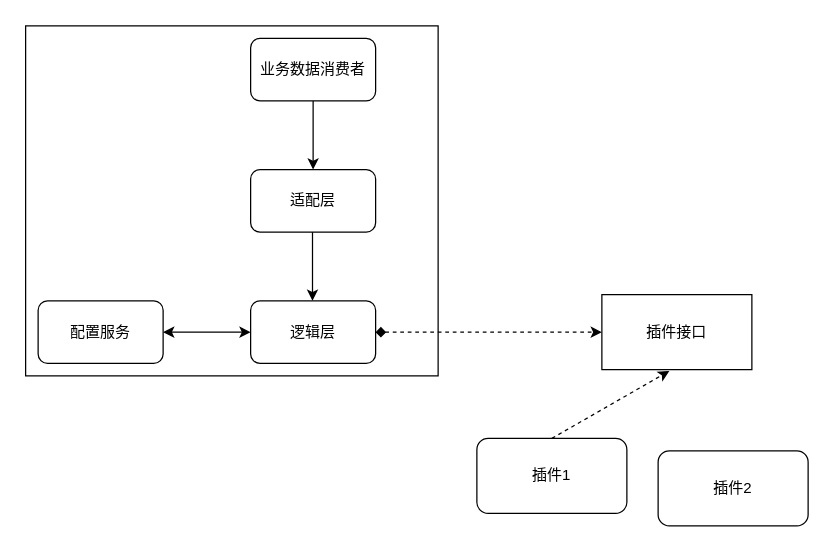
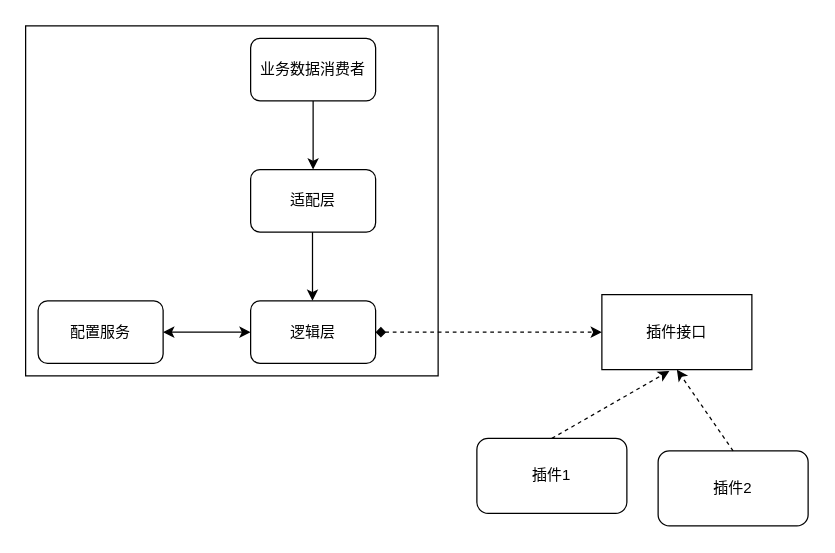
none -> (707, 413)
